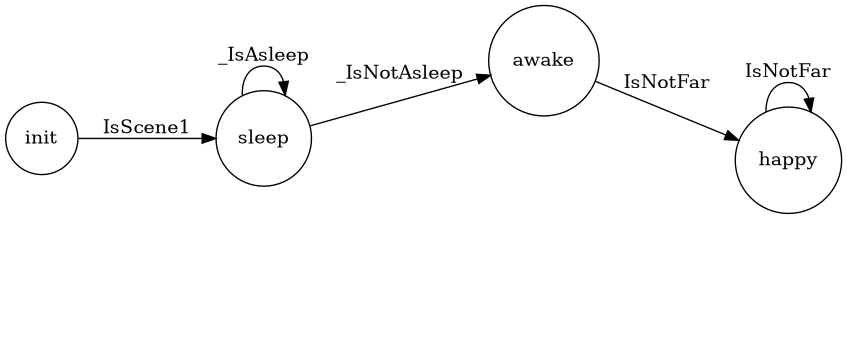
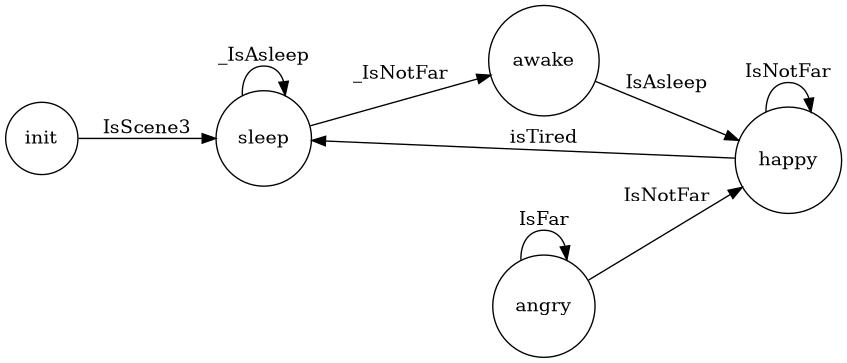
(400, 74) -> (400, 74)
(667, 83) -> (667, 83)
(147, 128) -> (147, 128)
none -> (530, 150)
none -> (544, 306)
